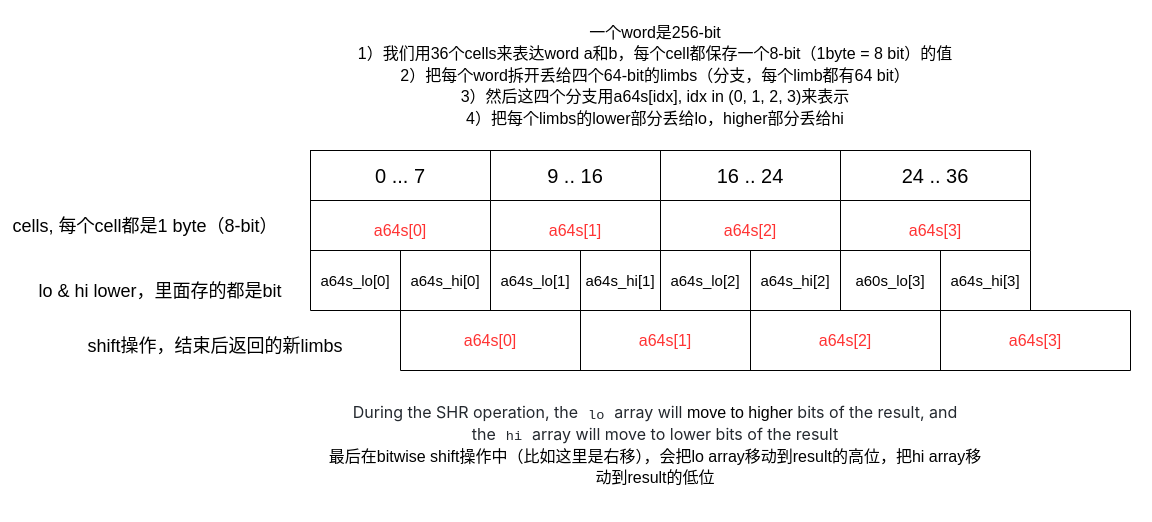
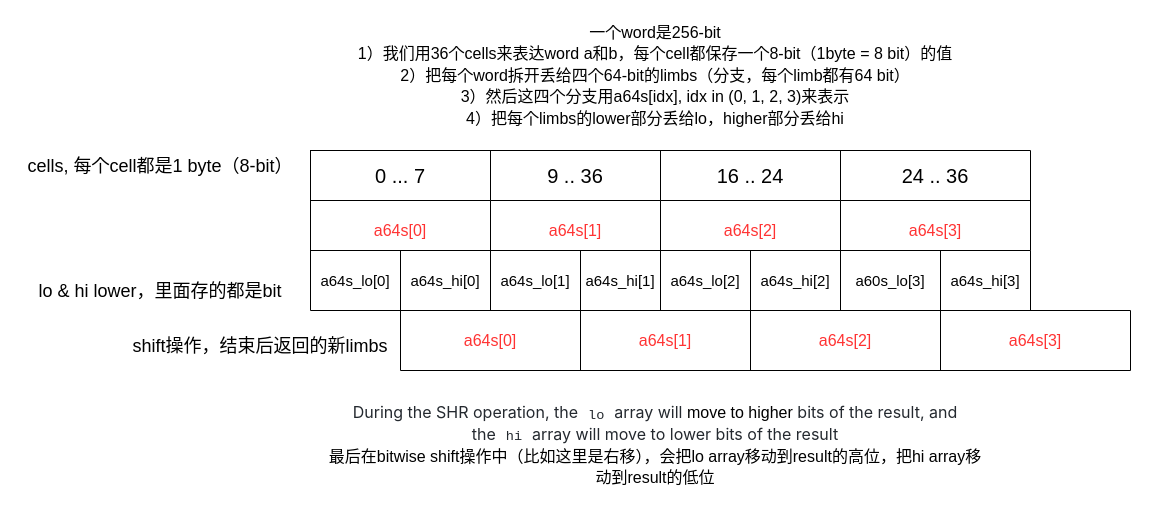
(576, 176) -> (576, 176)
(146, 226) -> (161, 166)
(216, 346) -> (261, 346)
